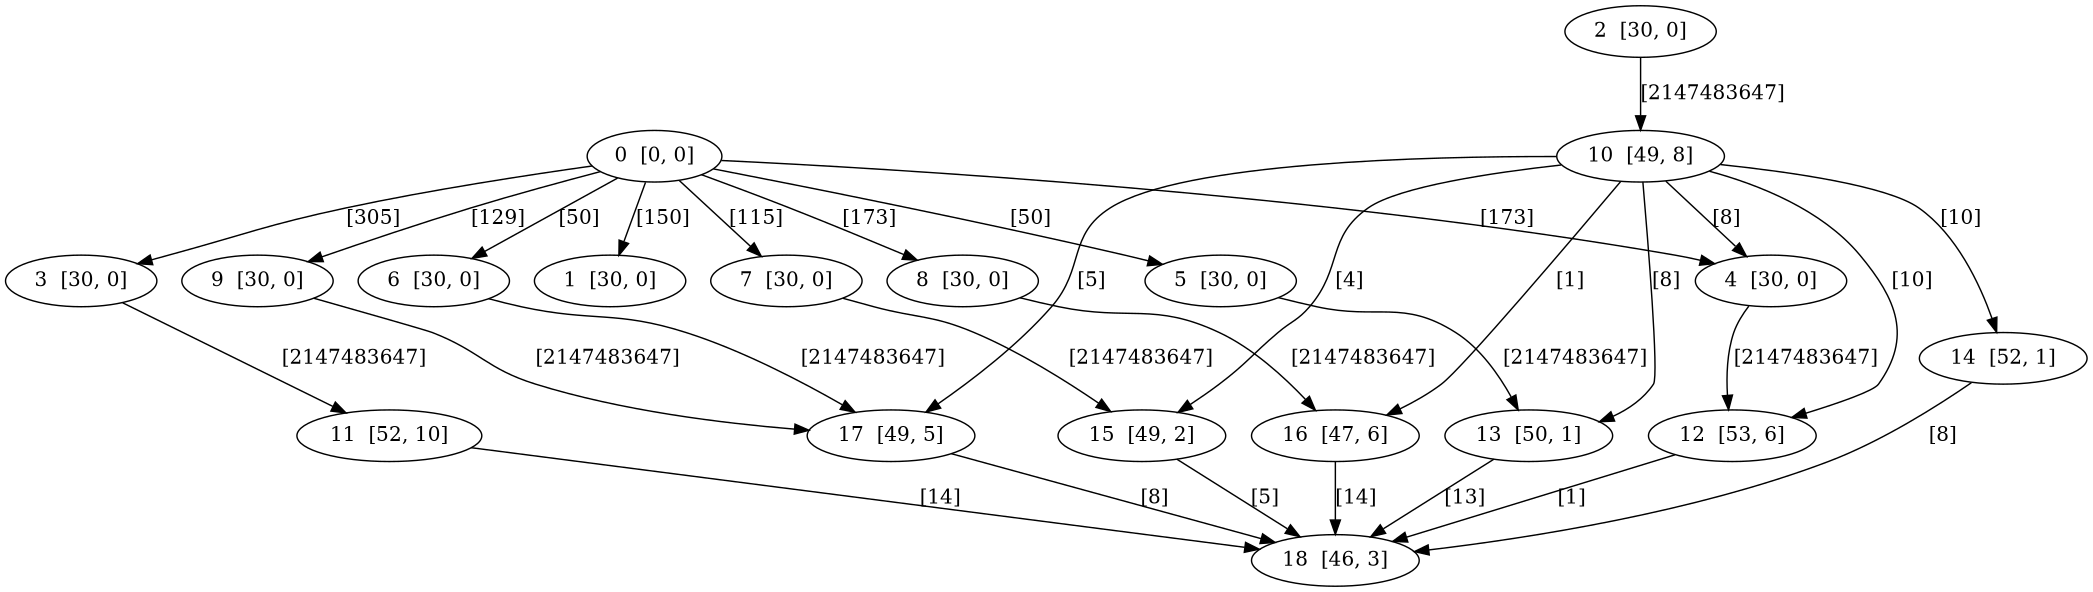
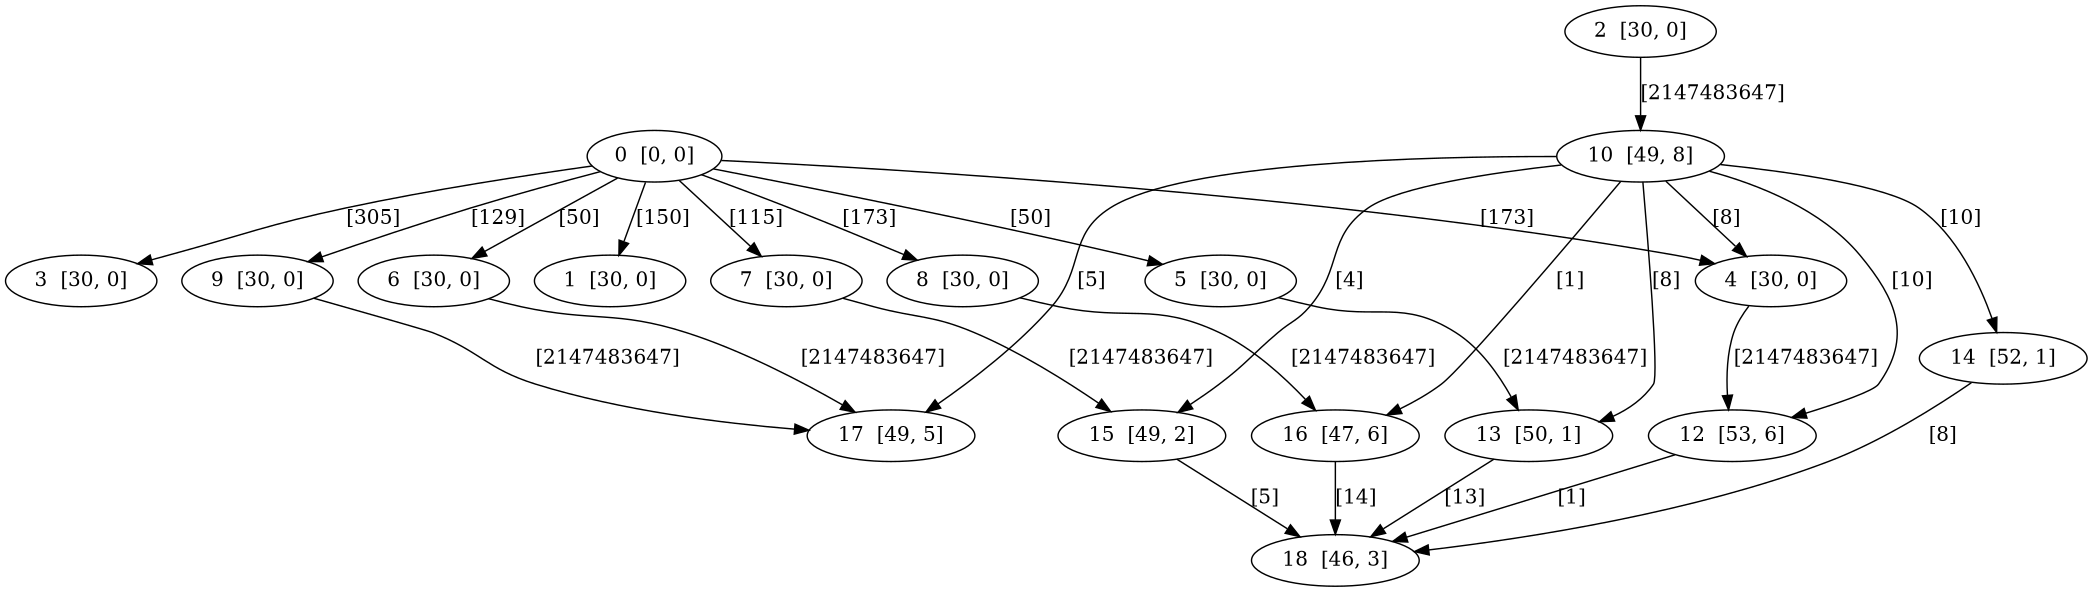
(389, 436) -> none
(1106, 496) -> none
